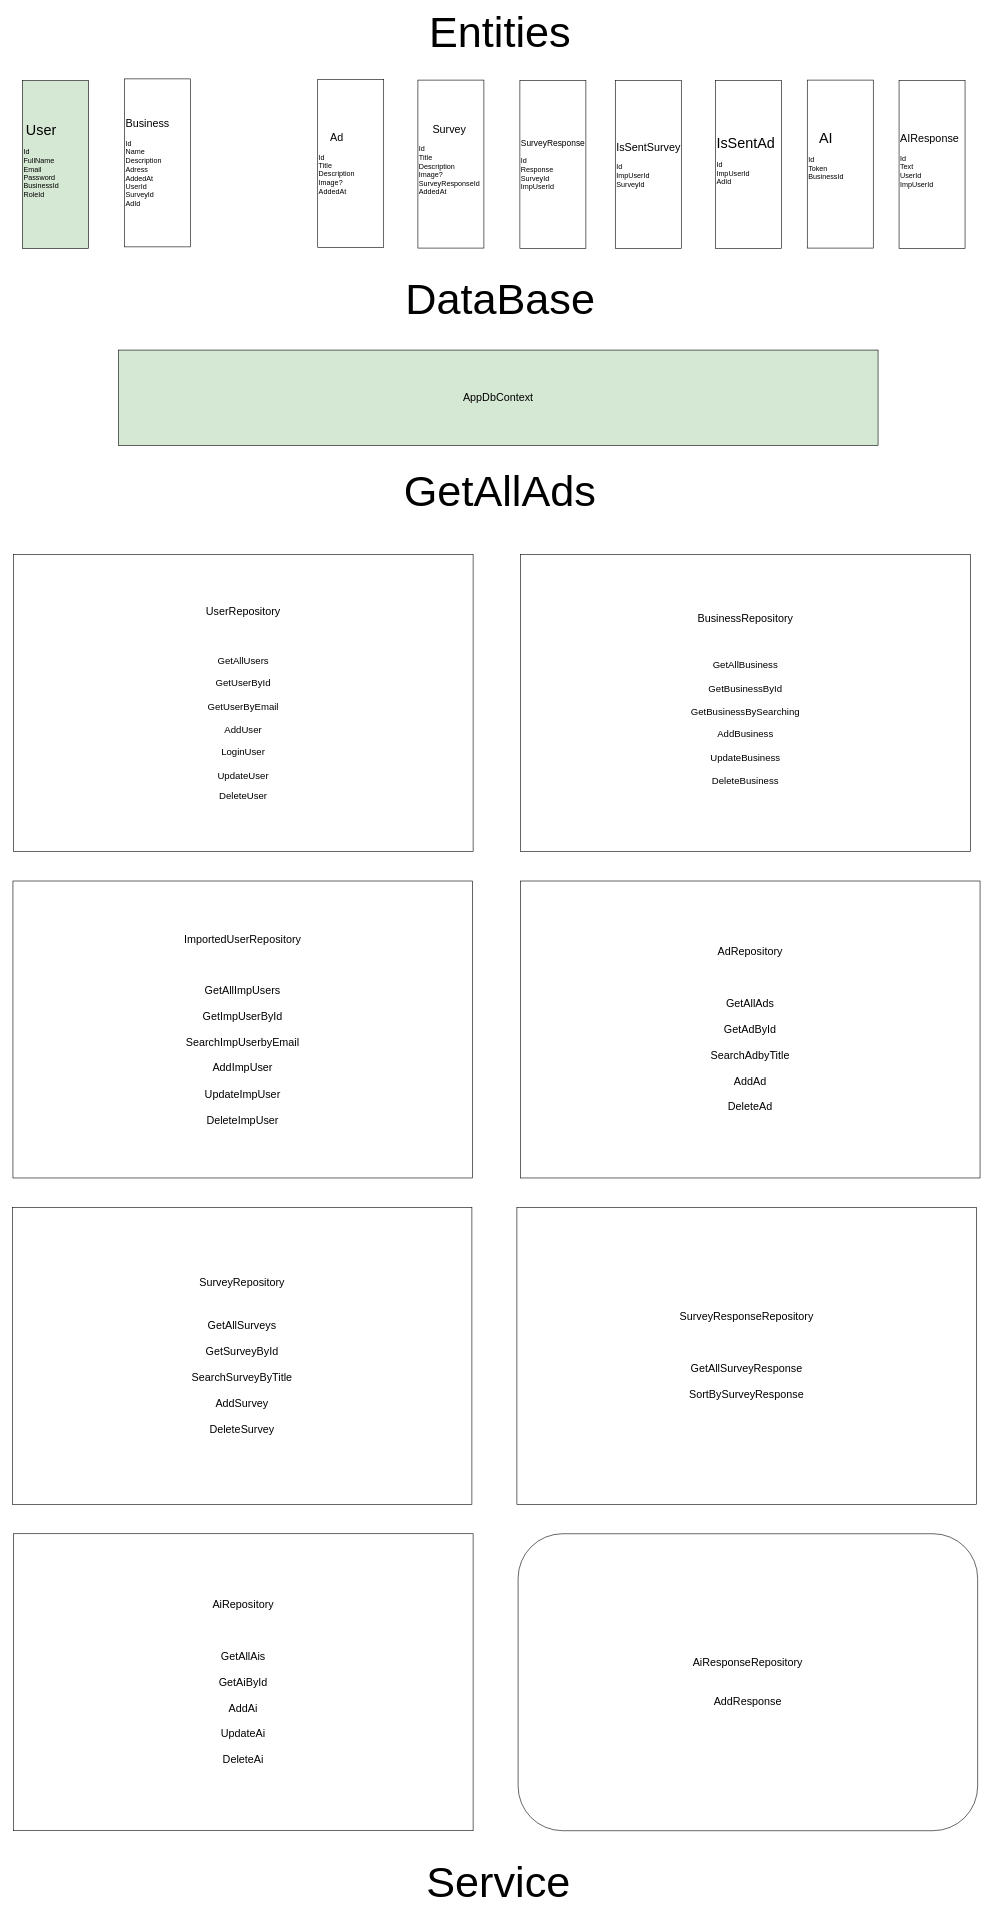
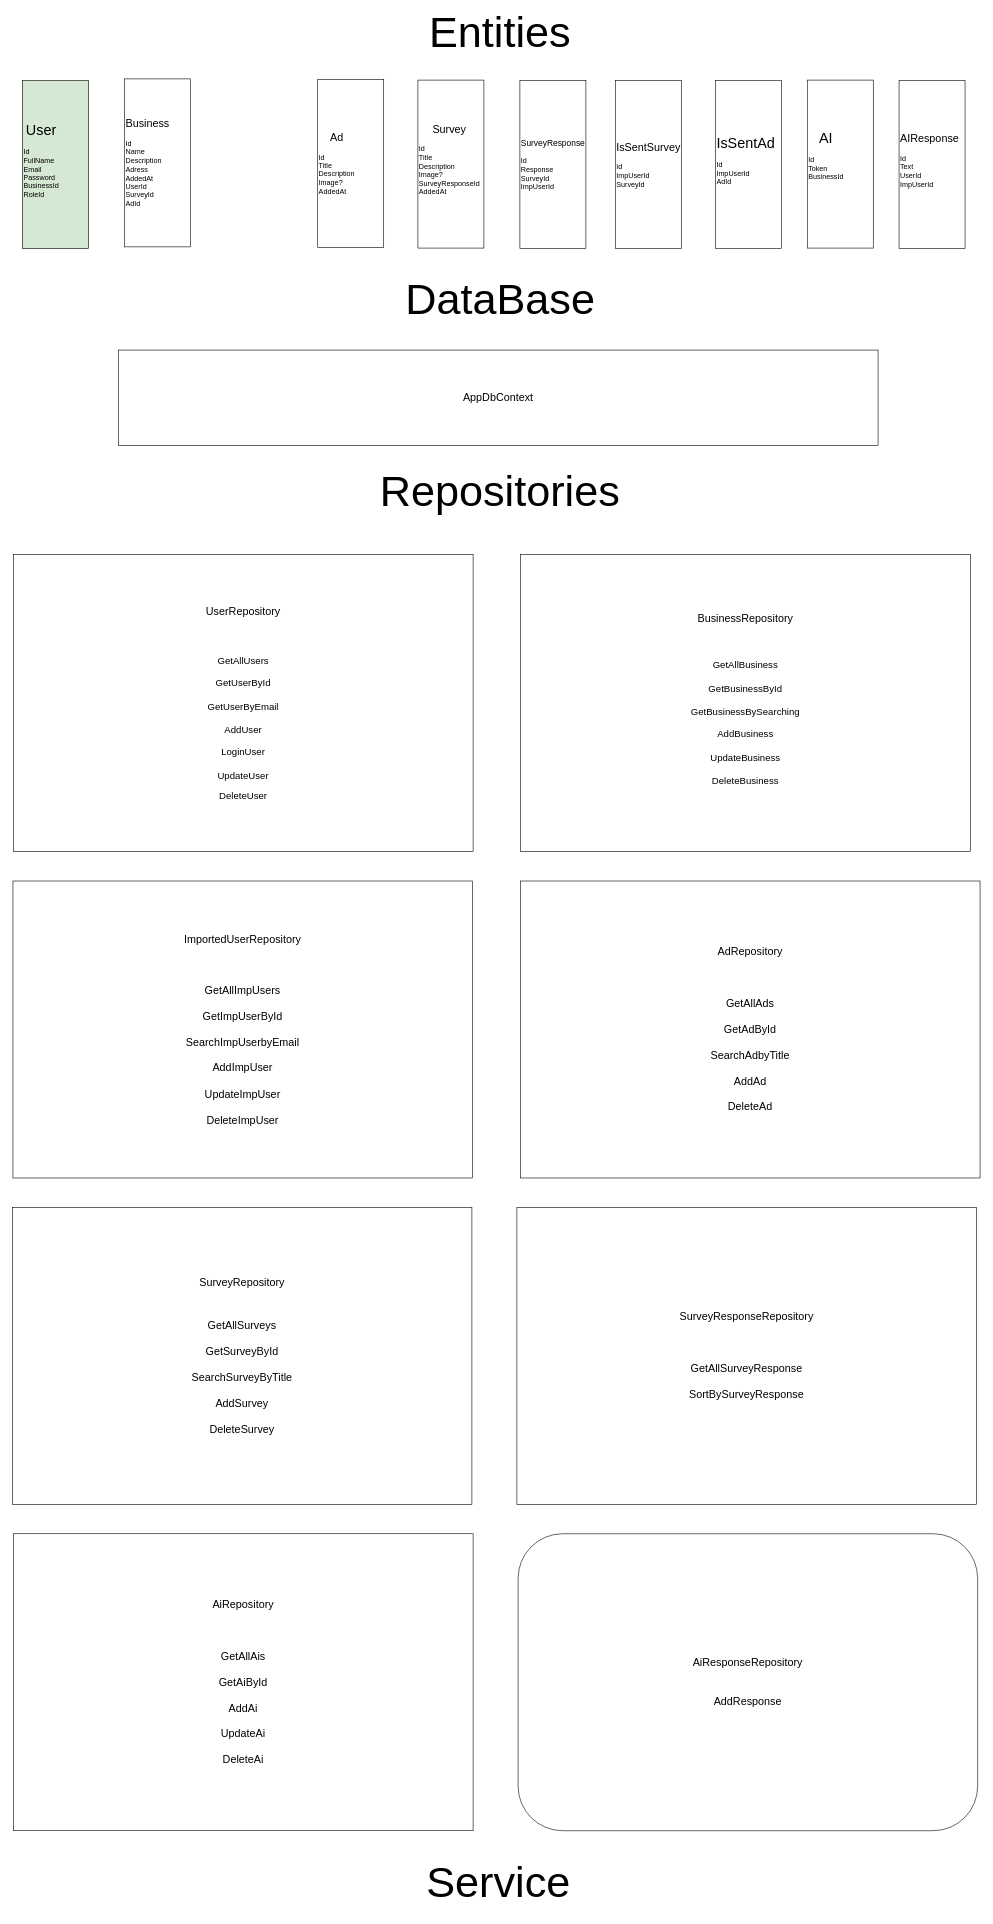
(498, 398) -> (498, 398)
(500, 492) -> (500, 492)
